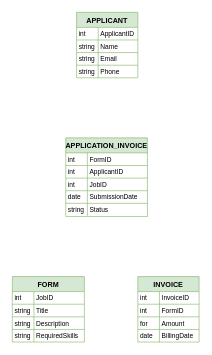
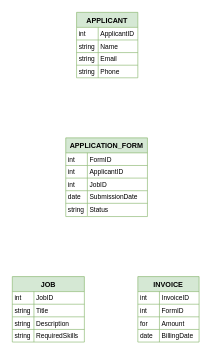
(106, 146) -> (106, 146)
(48, 284) -> (48, 284)
